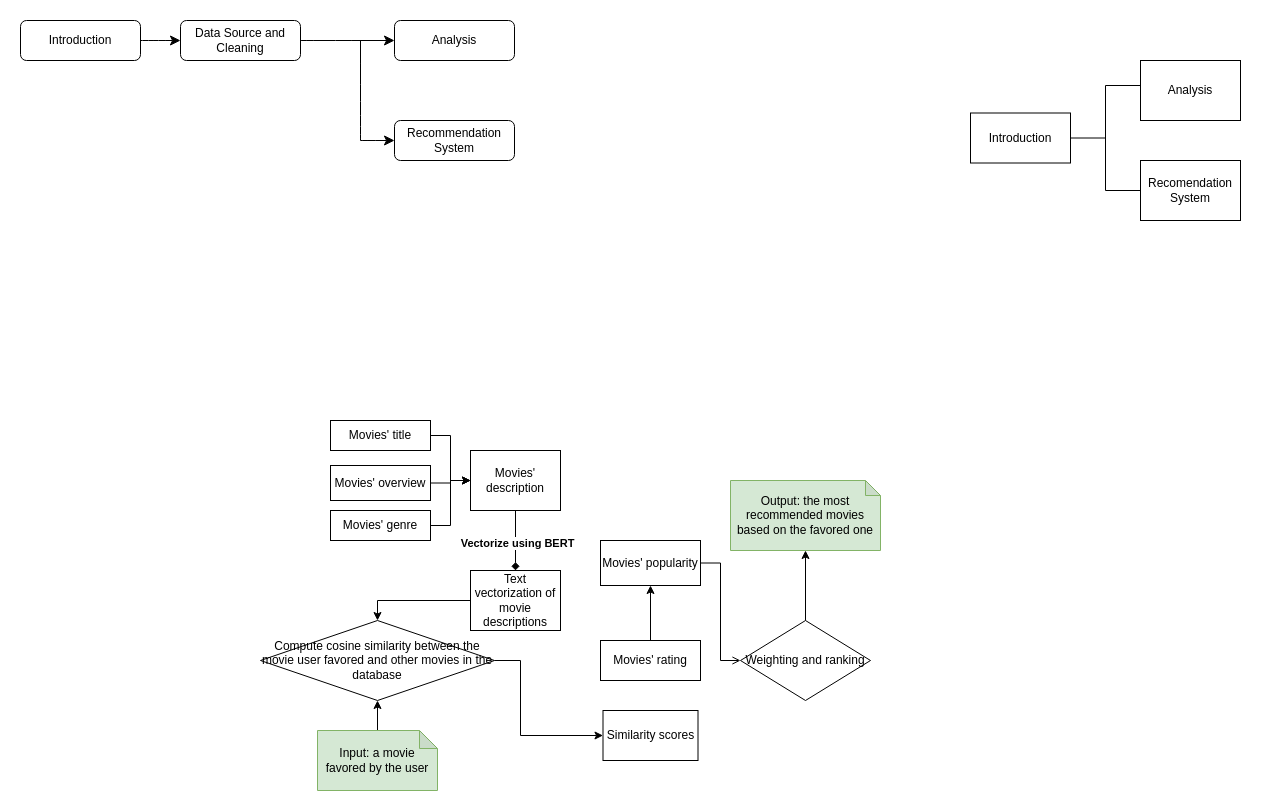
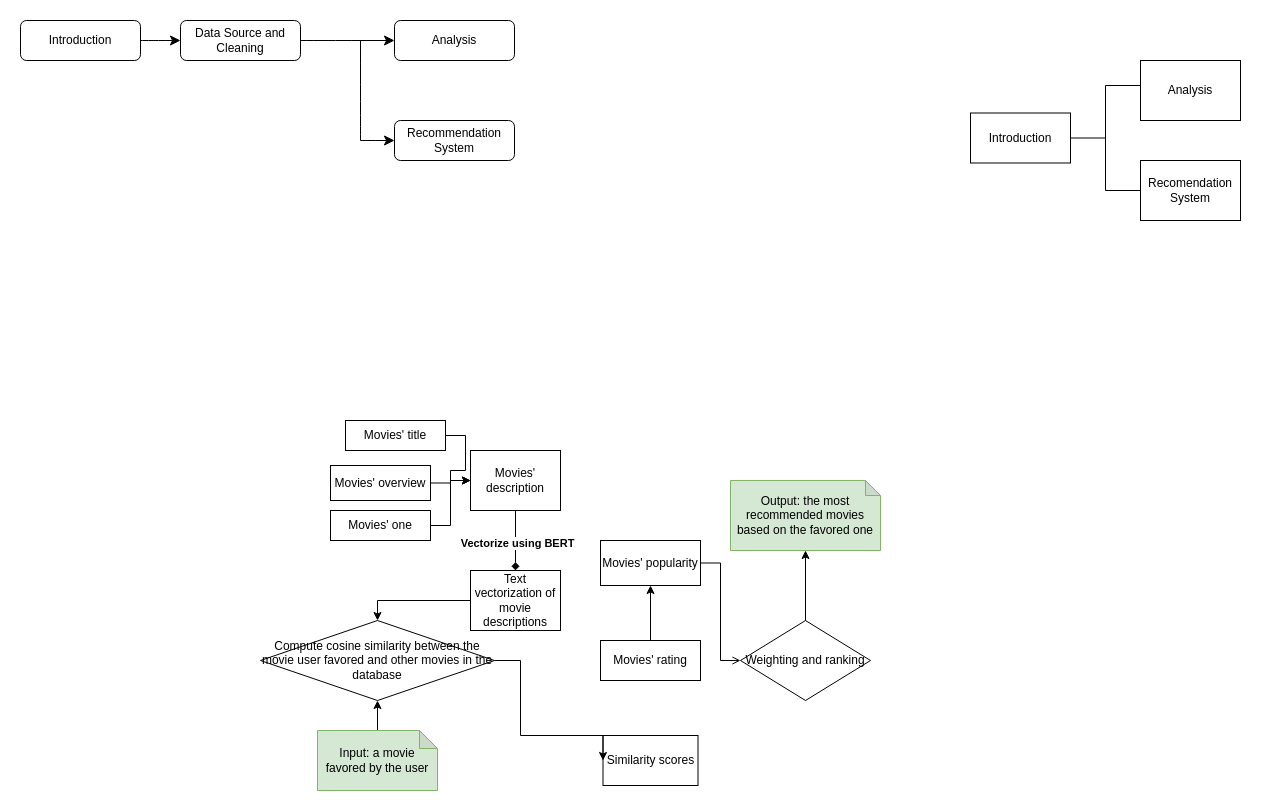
(381, 436) -> (396, 436)
(381, 526) -> (381, 526)
(651, 736) -> (651, 761)
